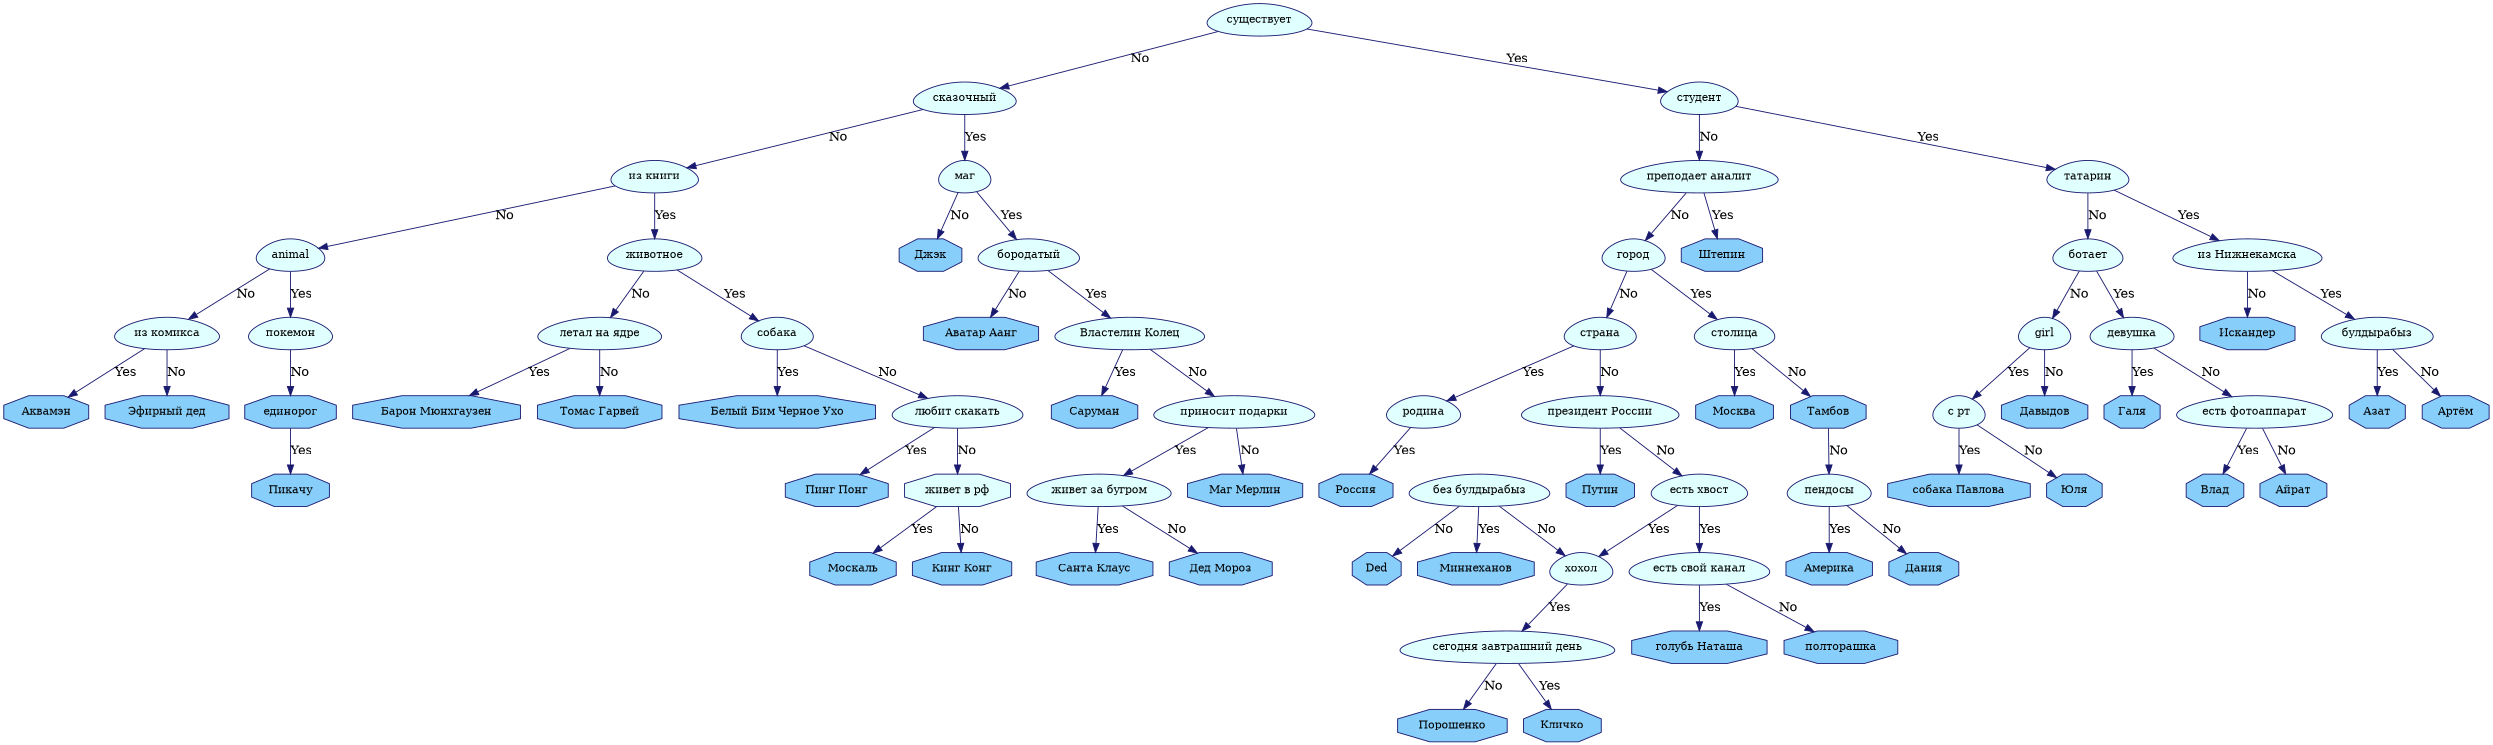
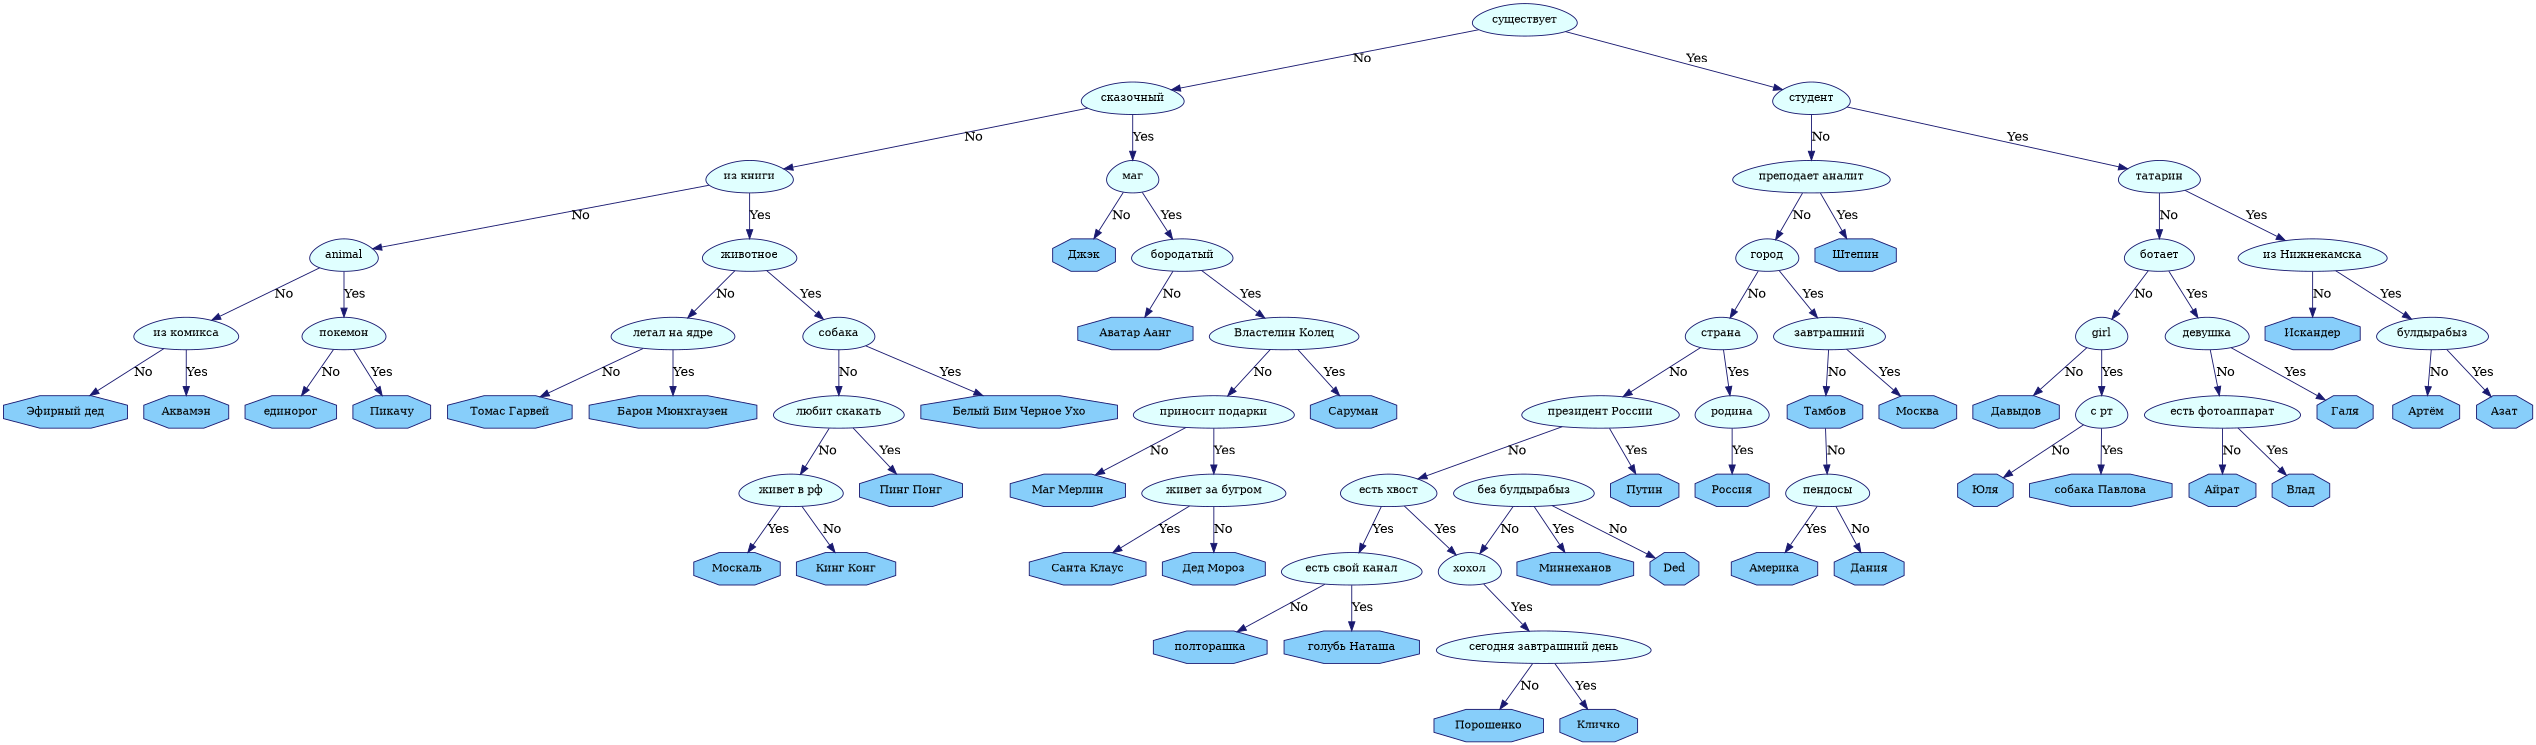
(1735, 334) -> (1829, 334)
(291, 447) -> (365, 369)
(958, 490) -> (791, 490)
